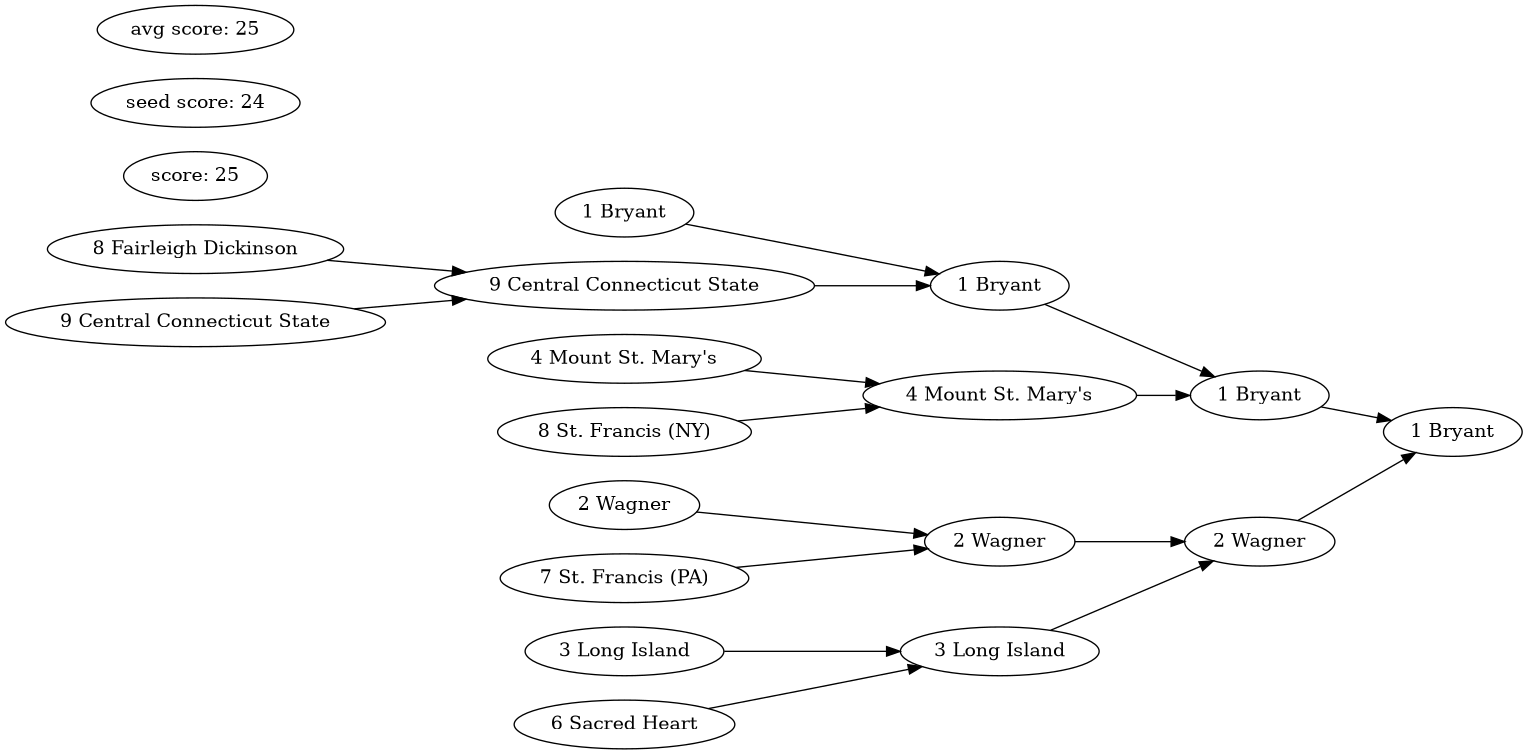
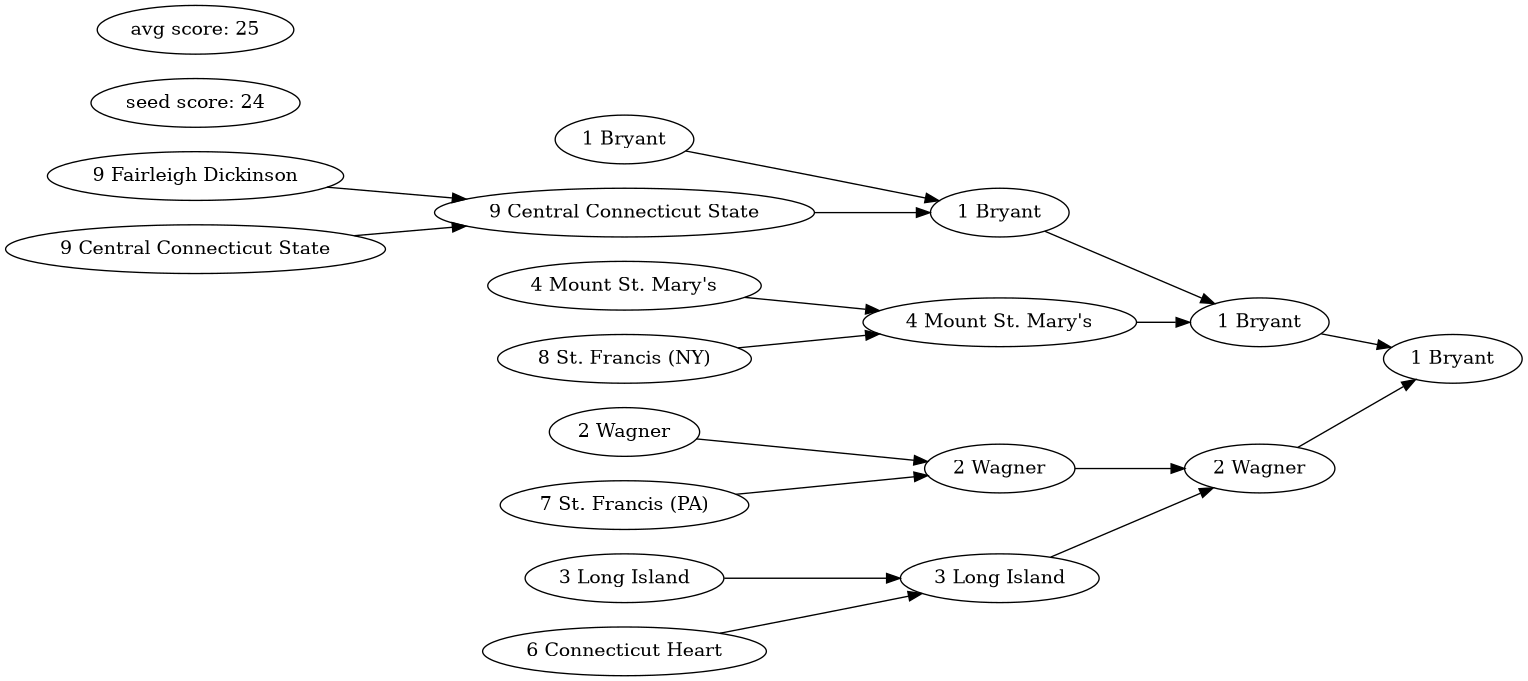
(196, 176) -> none
(196, 249) -> (196, 176)
(624, 724) -> (624, 651)
